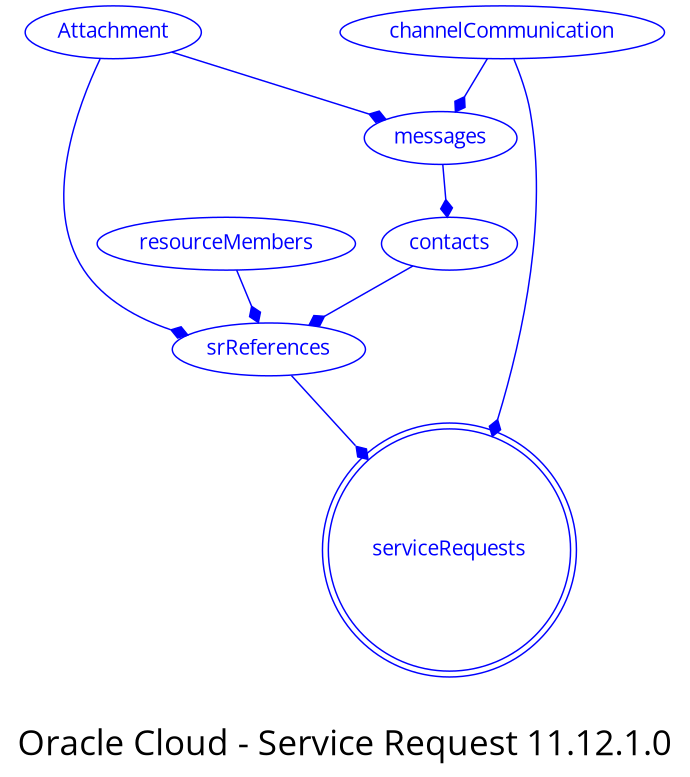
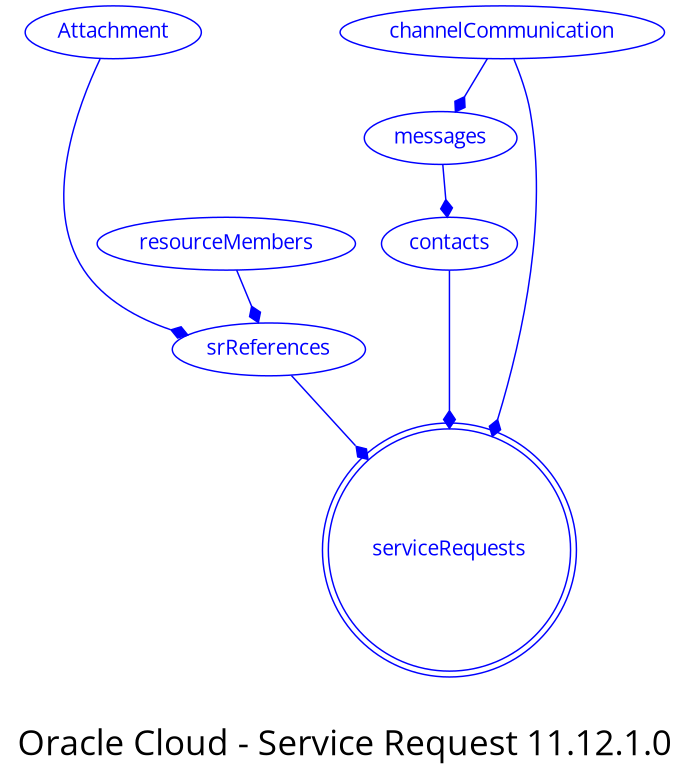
(270, 83) -> none
(369, 291) -> (449, 340)
